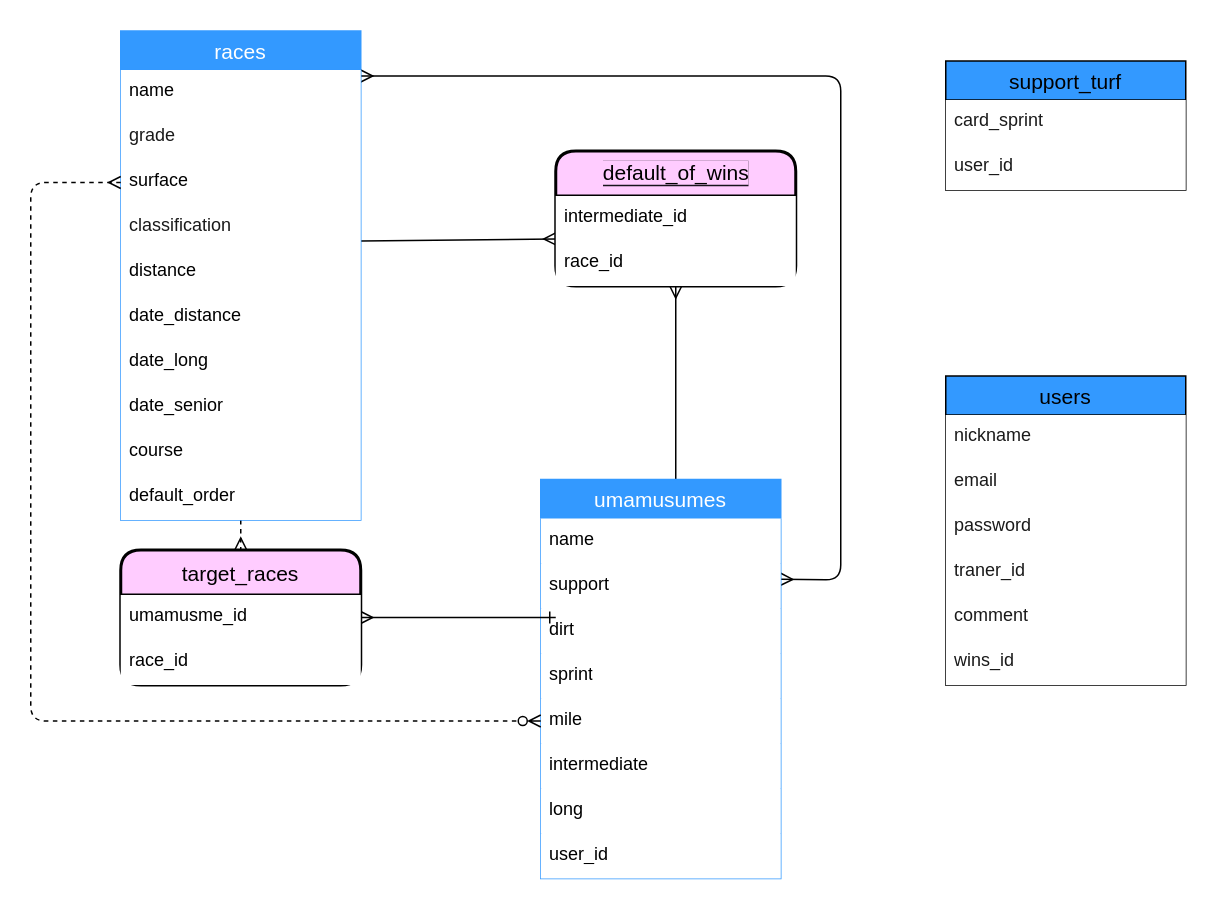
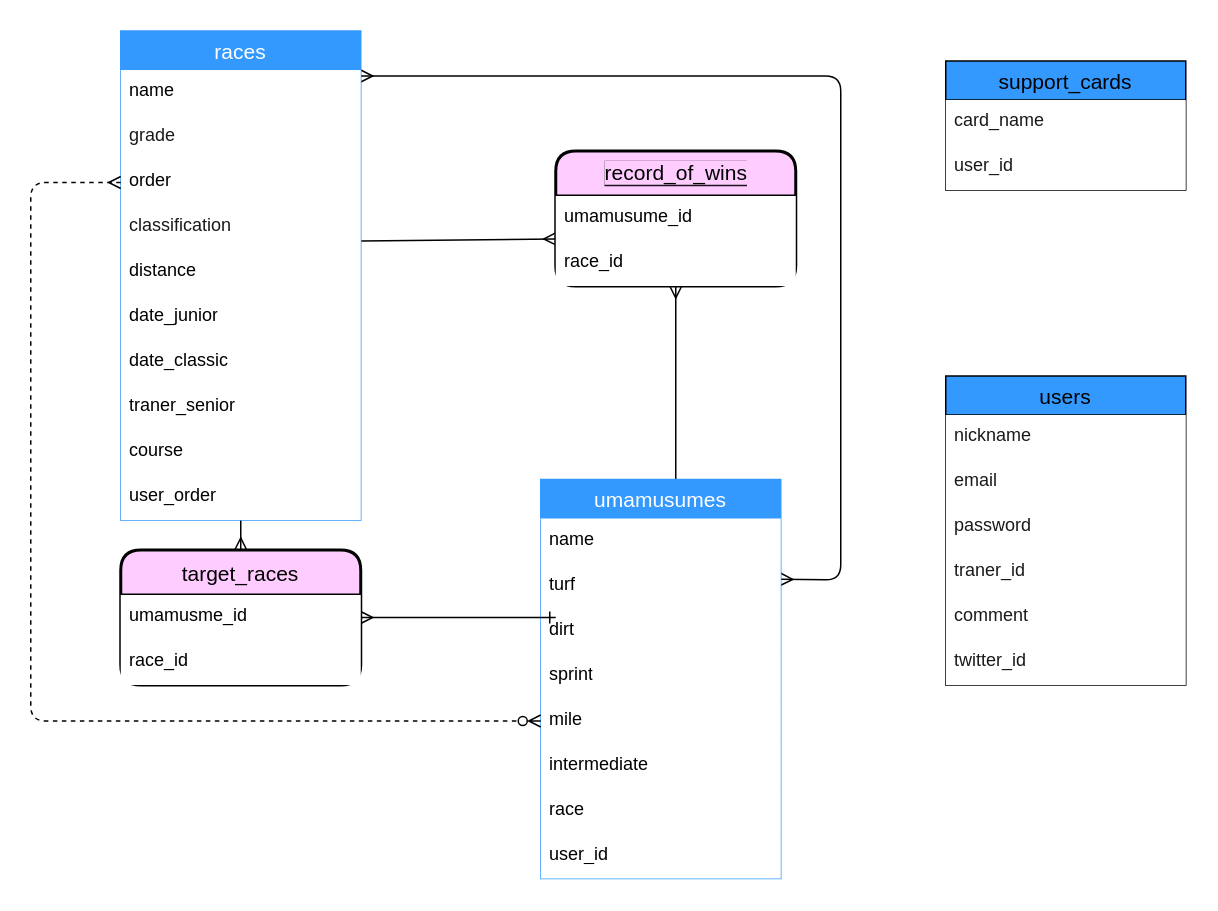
(1065, 82) -> (1065, 82)
(1007, 120) -> (999, 120)
(677, 173) -> (677, 173)
(165, 181) -> (155, 181)
(633, 217) -> (623, 217)
(193, 316) -> (183, 316)
(173, 361) -> (186, 361)
(182, 405) -> (192, 405)
(192, 495) -> (179, 495)
(241, 535) -> (241, 535)
(584, 584) -> (569, 584)
(985, 660) -> (1000, 660)
(567, 809) -> (569, 809)
